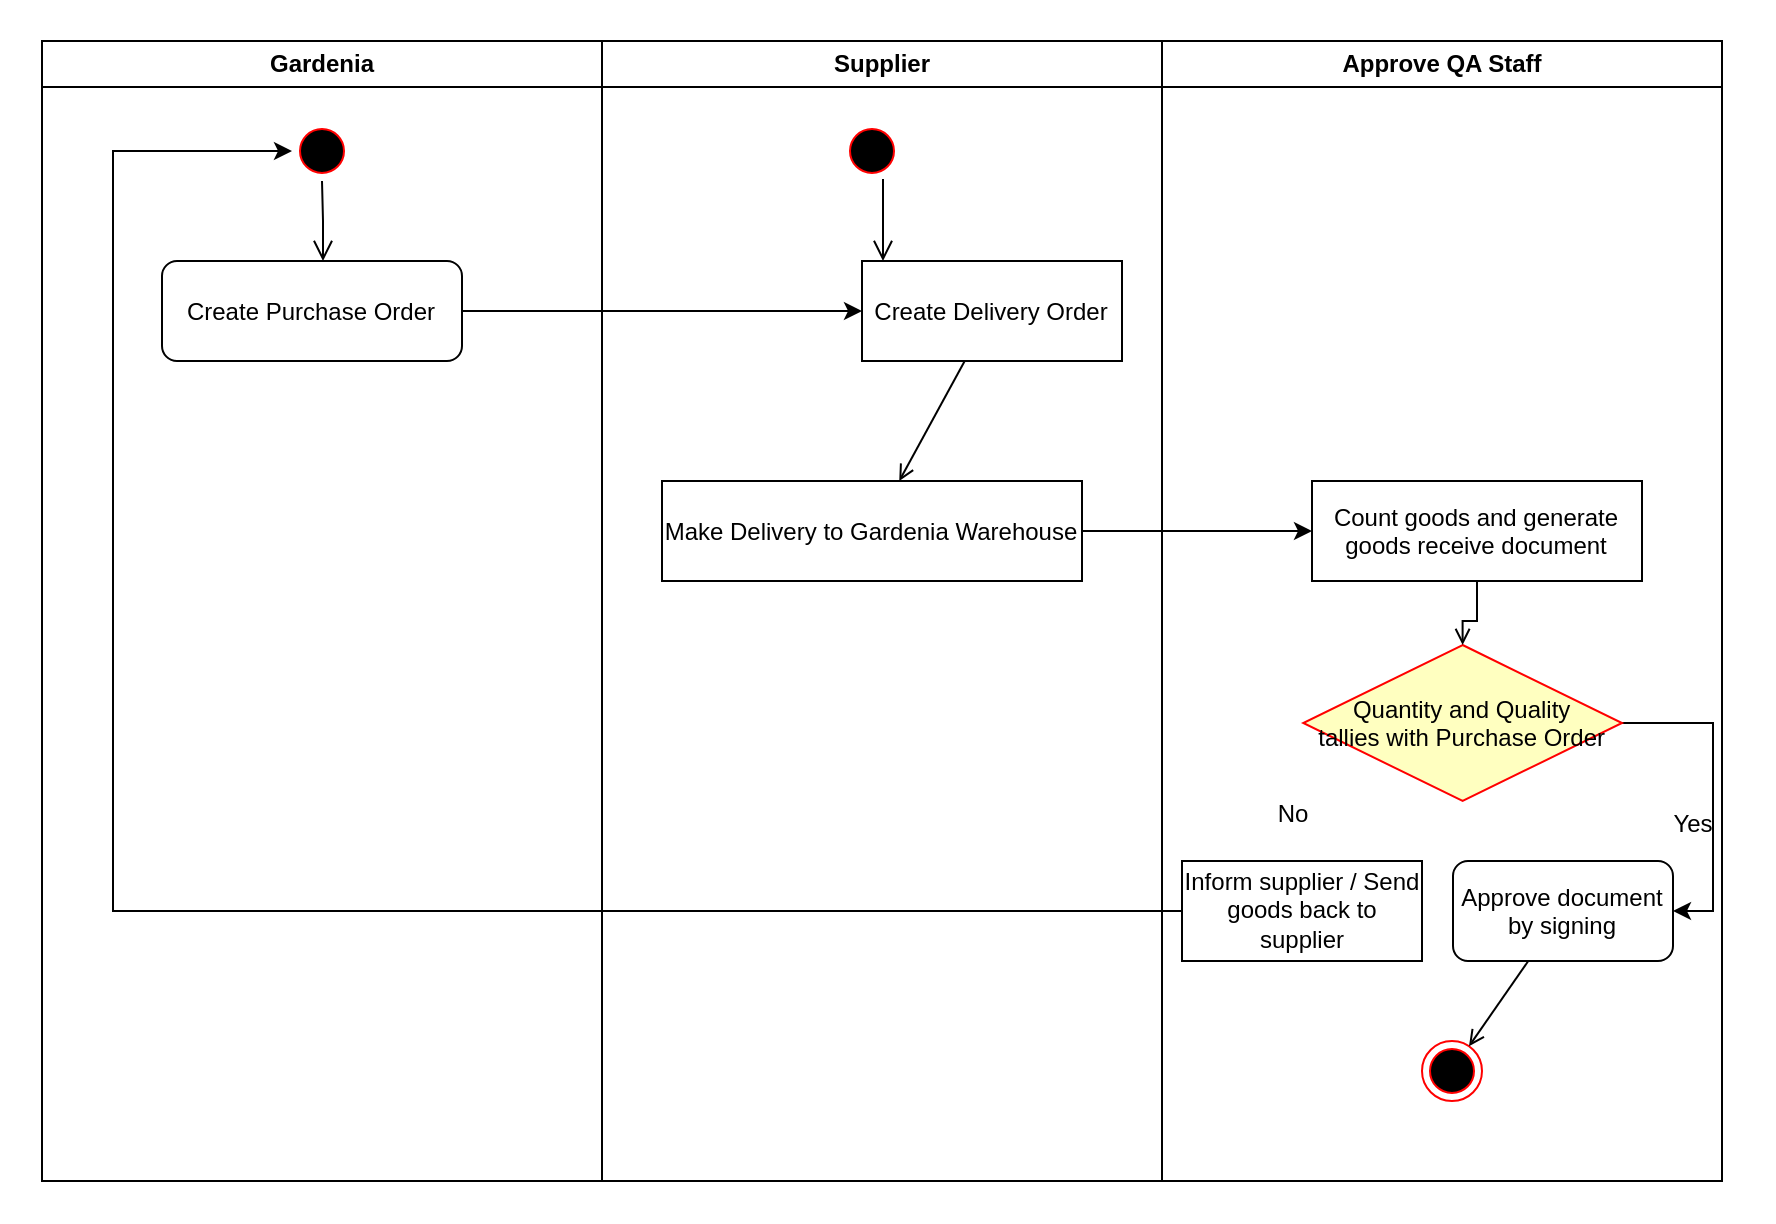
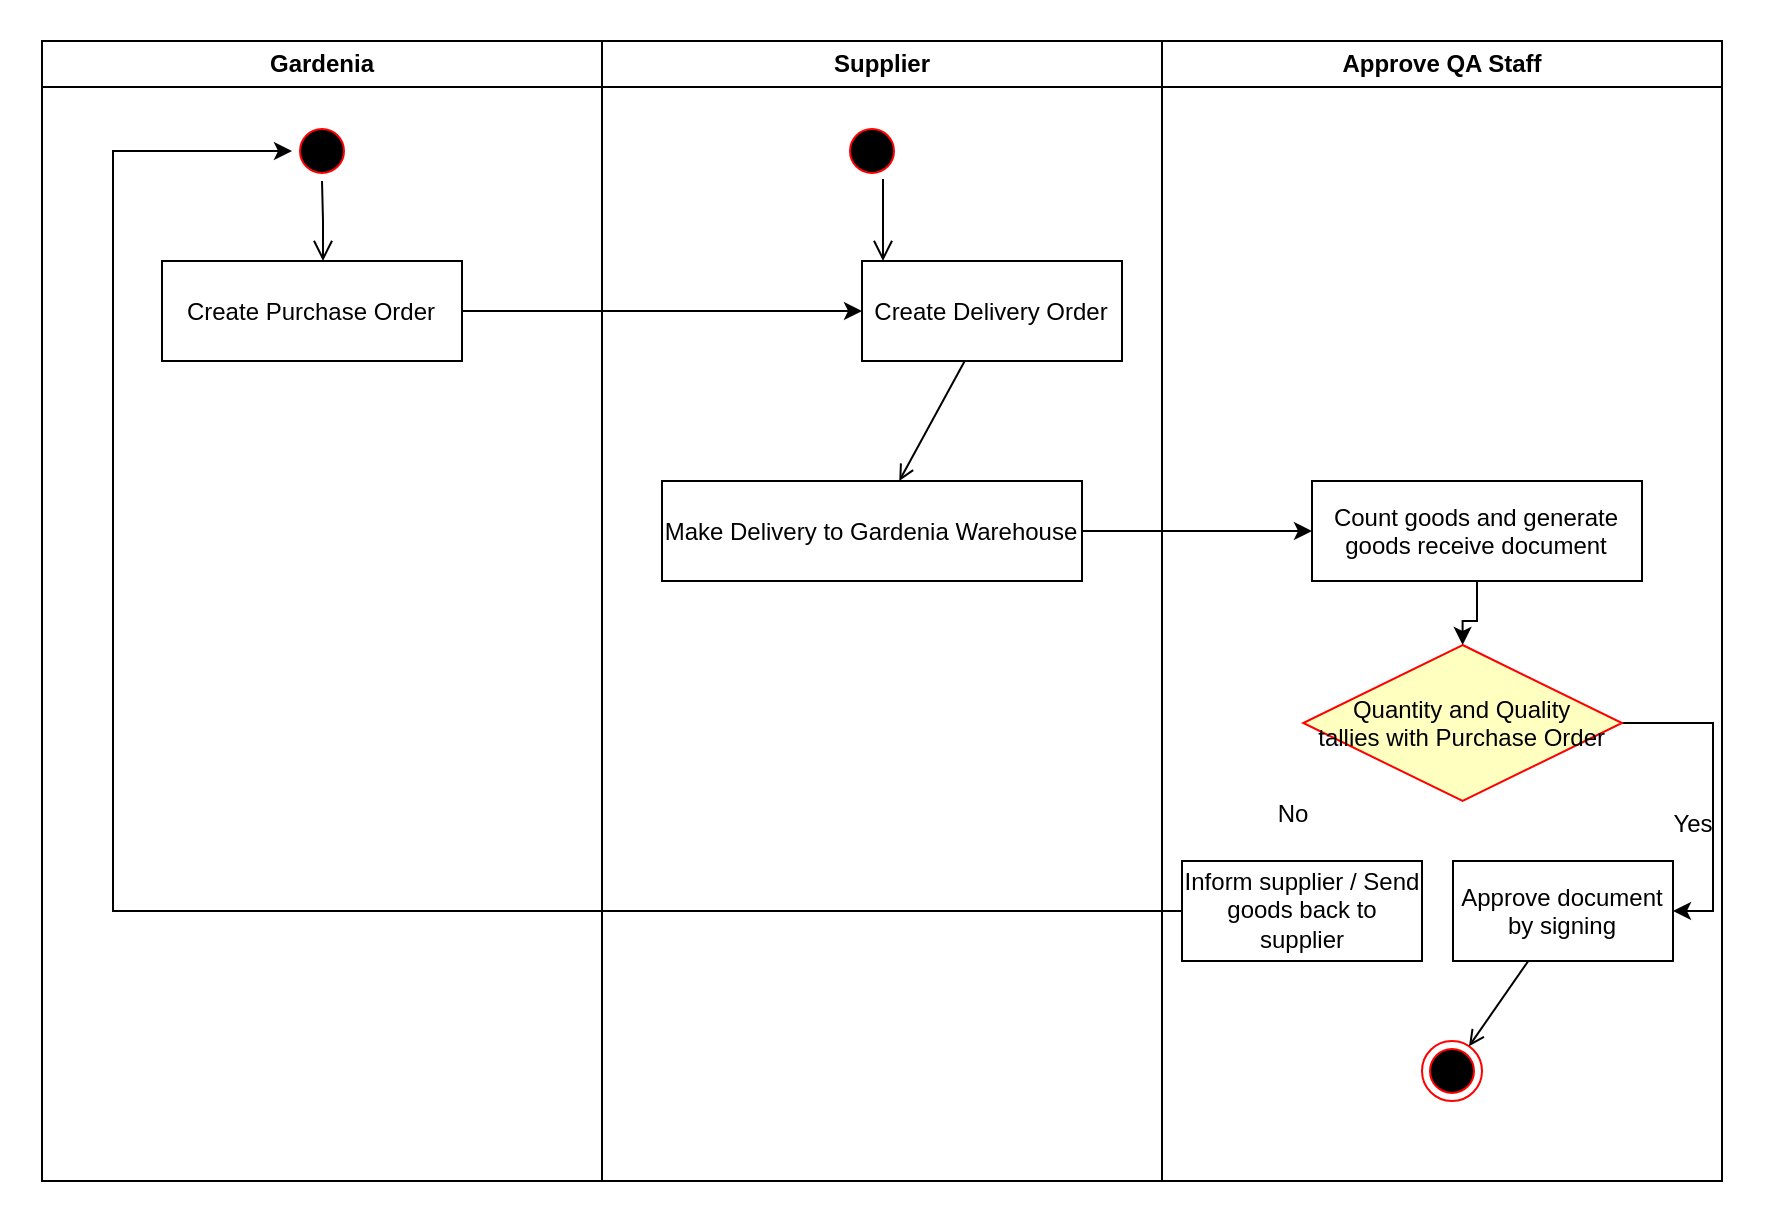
(312, 311) -> (312, 311)
(1463, 633) -> (1463, 630)
(1563, 911) -> (1563, 911)
